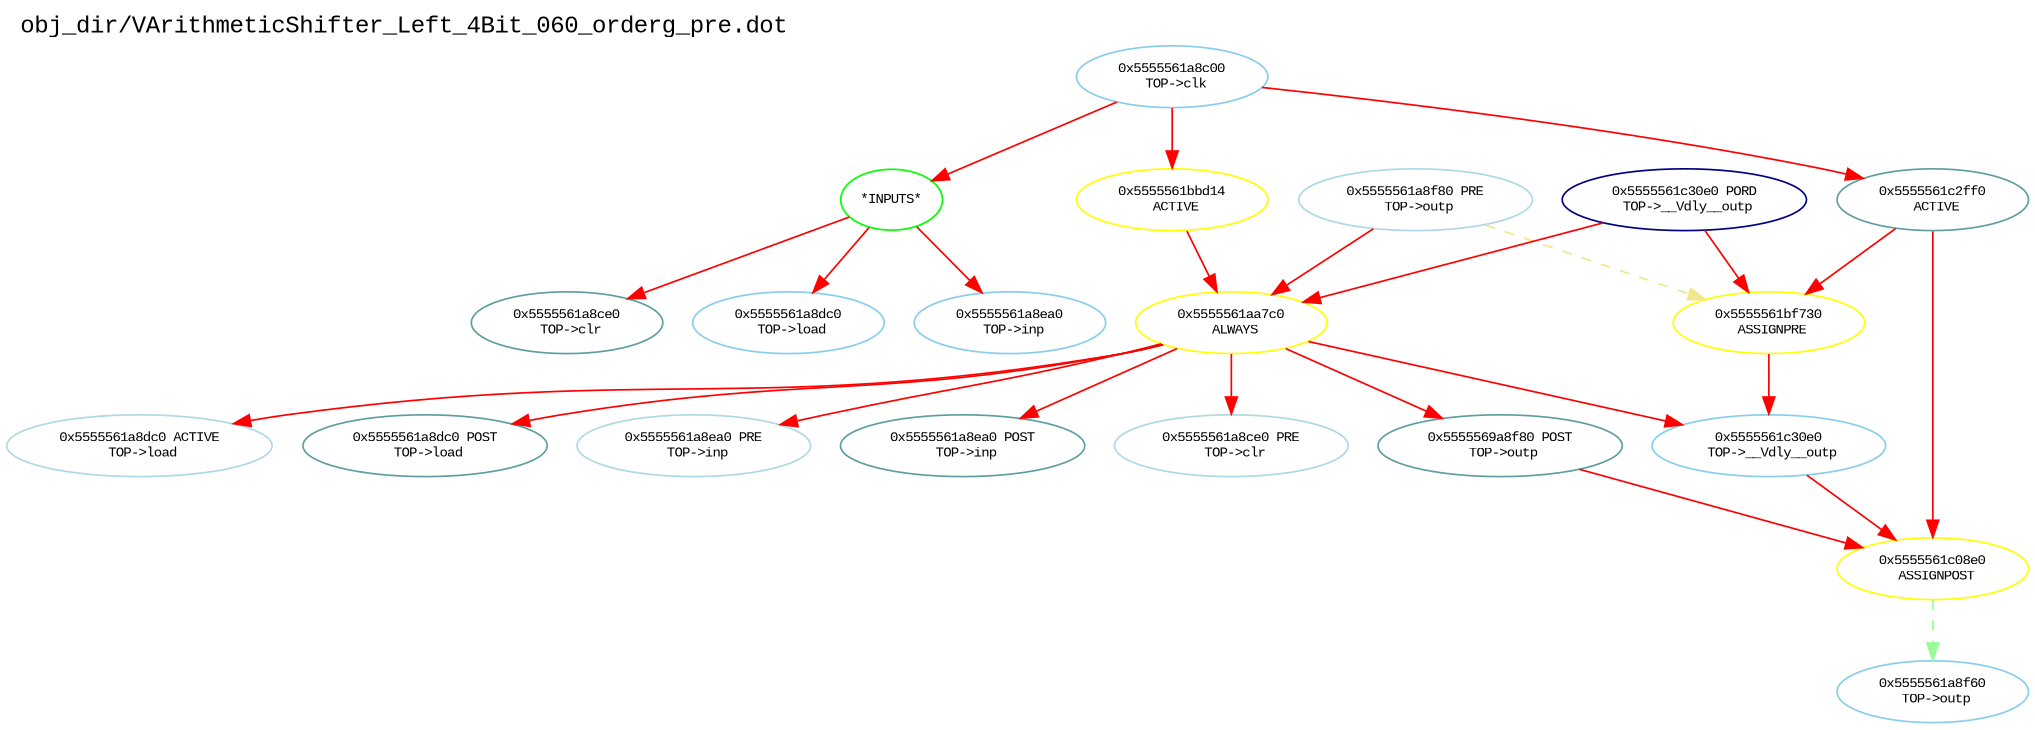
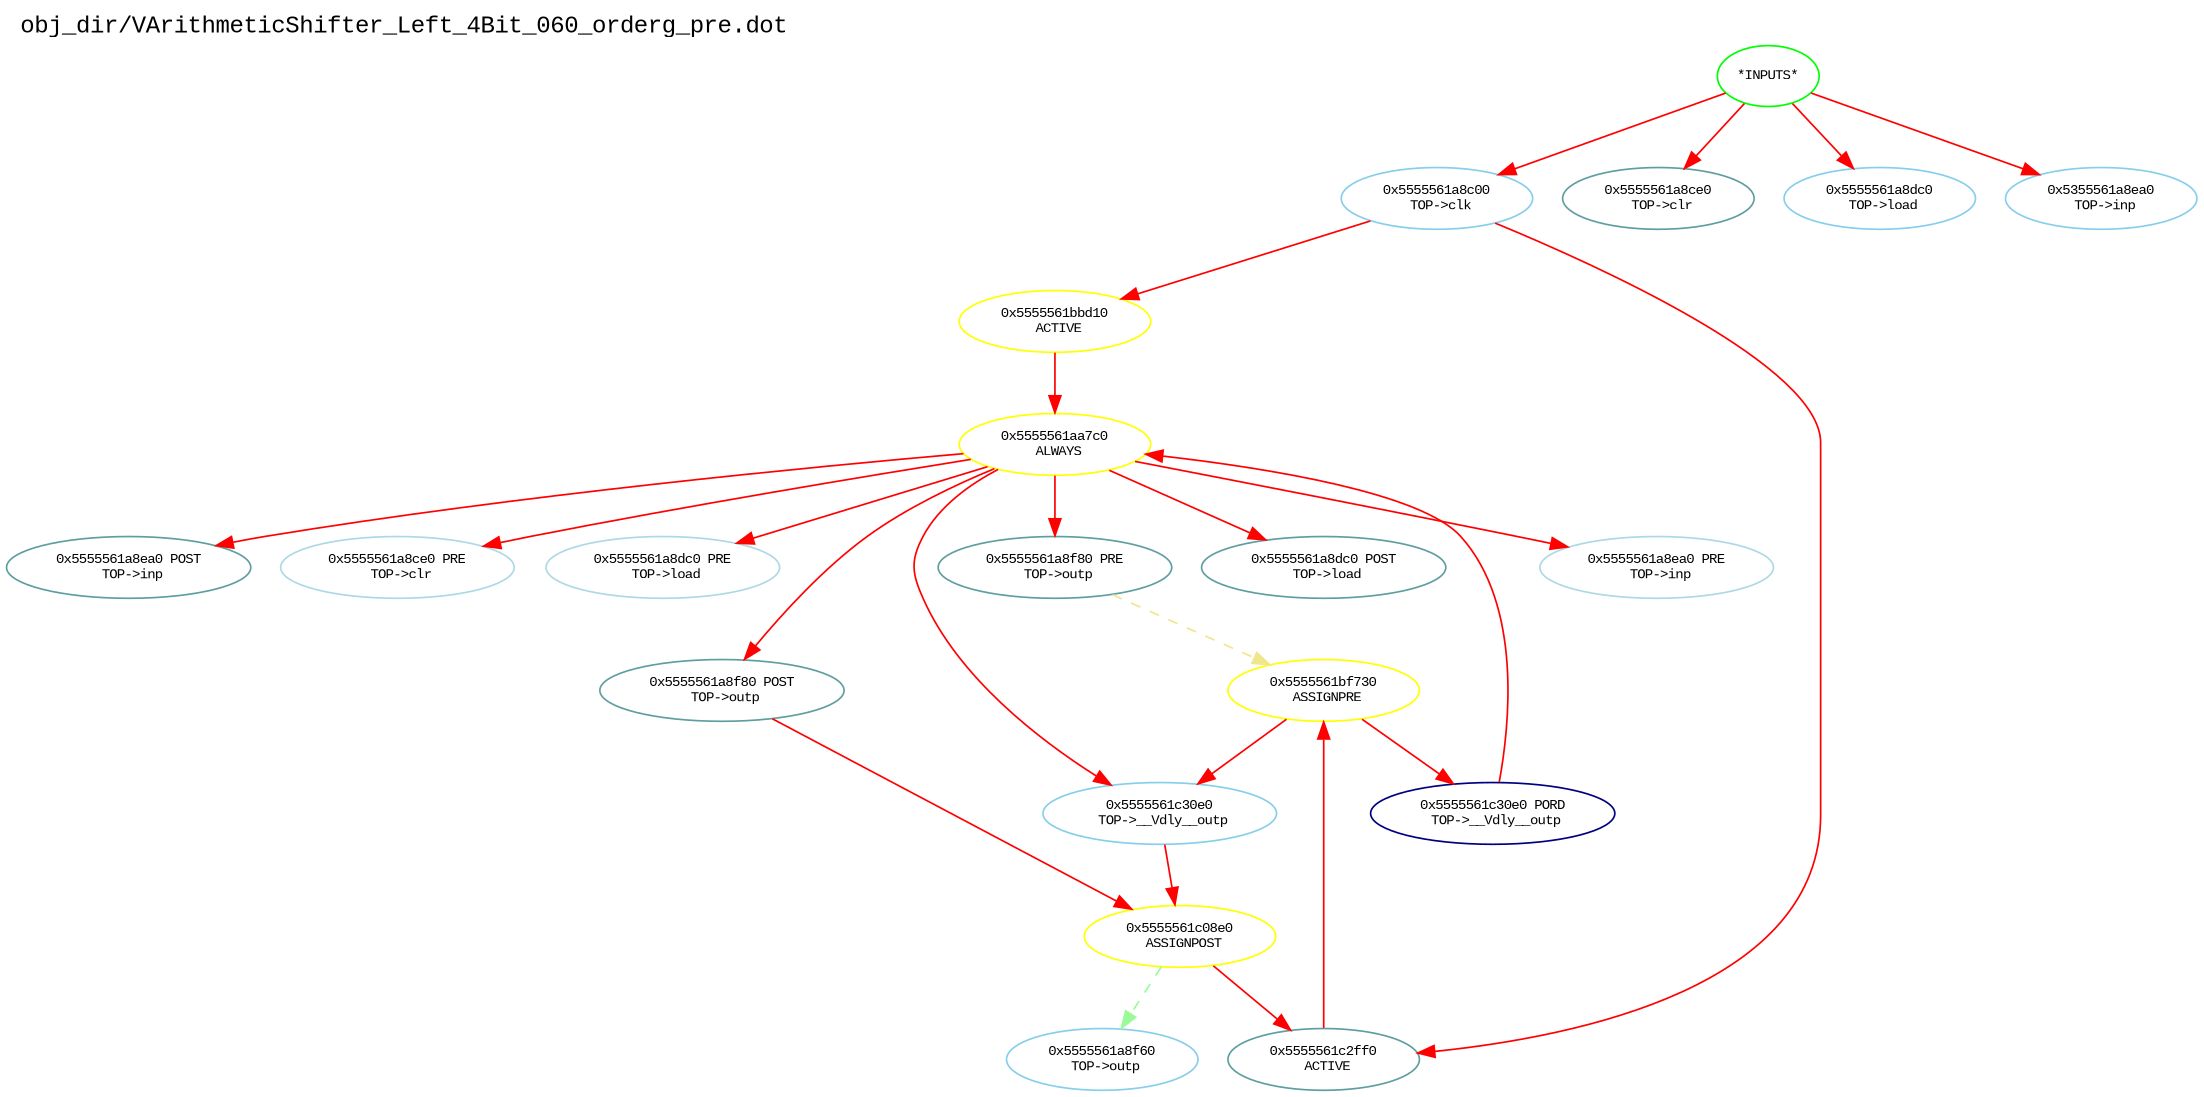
(1032, 138) -> (1620, 131)
(1172, 200) -> (1055, 321)
(1416, 200) -> (1055, 567)
(1722, 254) -> (1401, 747)
(1330, 257) -> (1055, 497)
(1010, 323) -> (2101, 198)
(1933, 376) -> (1245, 993)
(139, 446) -> (663, 567)
(1500, 446) -> (722, 690)
